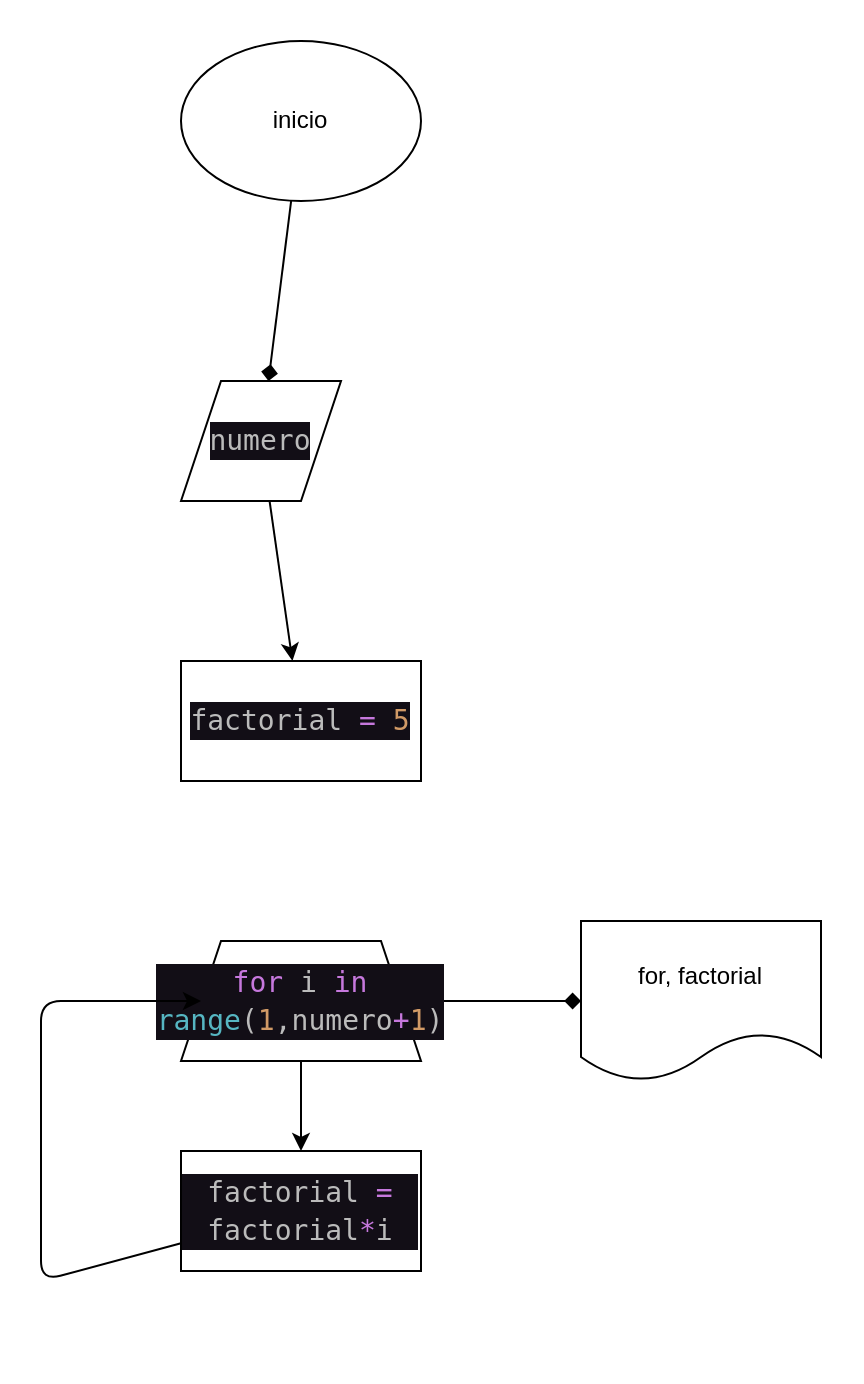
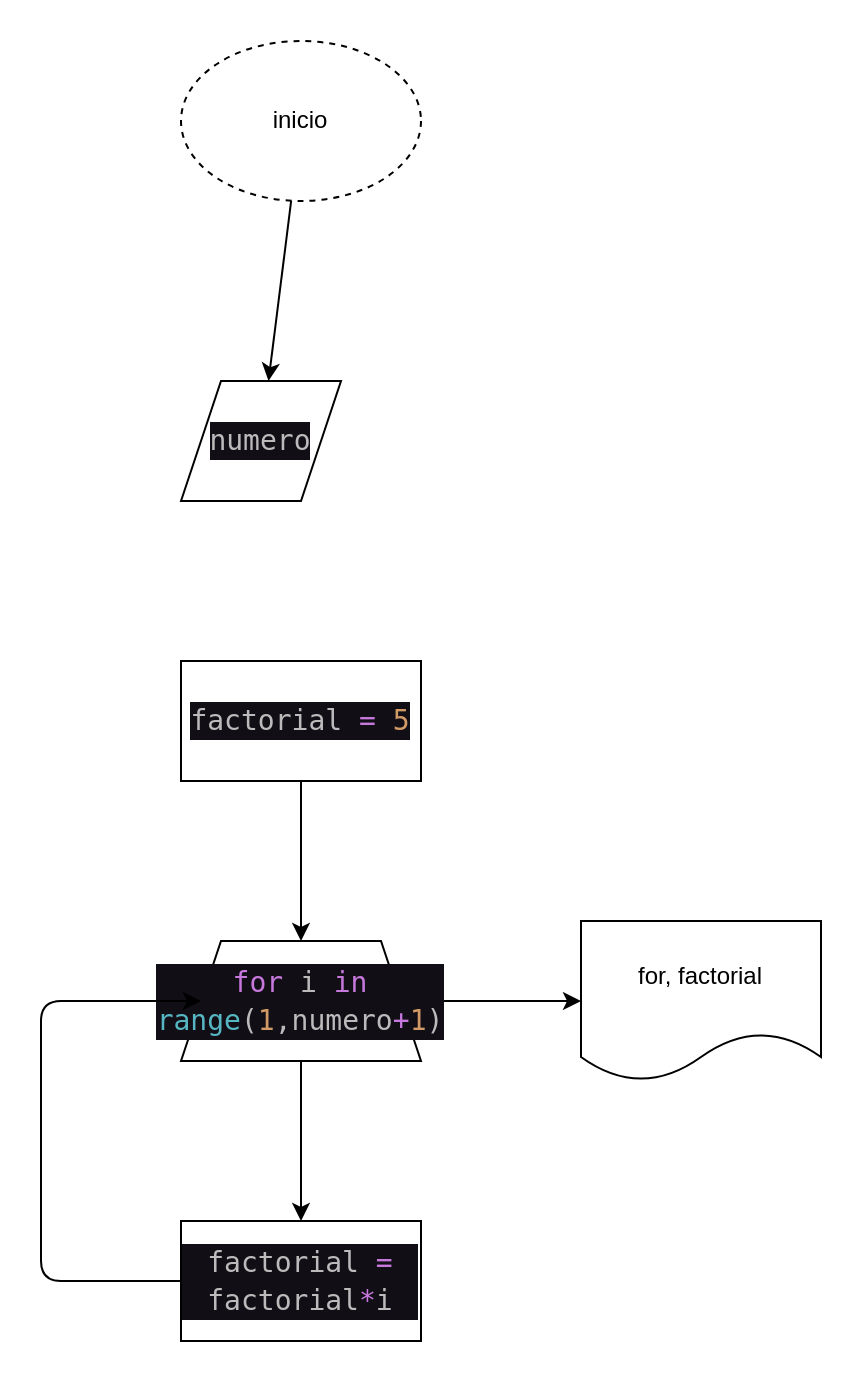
(301, 121) -> (301, 121)
(271, 365) -> (270, 366)
(280, 575) -> none
none -> (301, 854)
(564, 1001) -> (565, 1001)
(301, 1211) -> (301, 1281)
